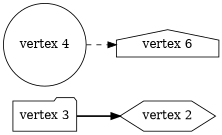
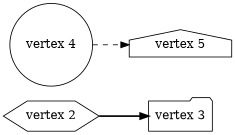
(168, 45) -> (180, 45)
(94, 116) -> (120, 116)
